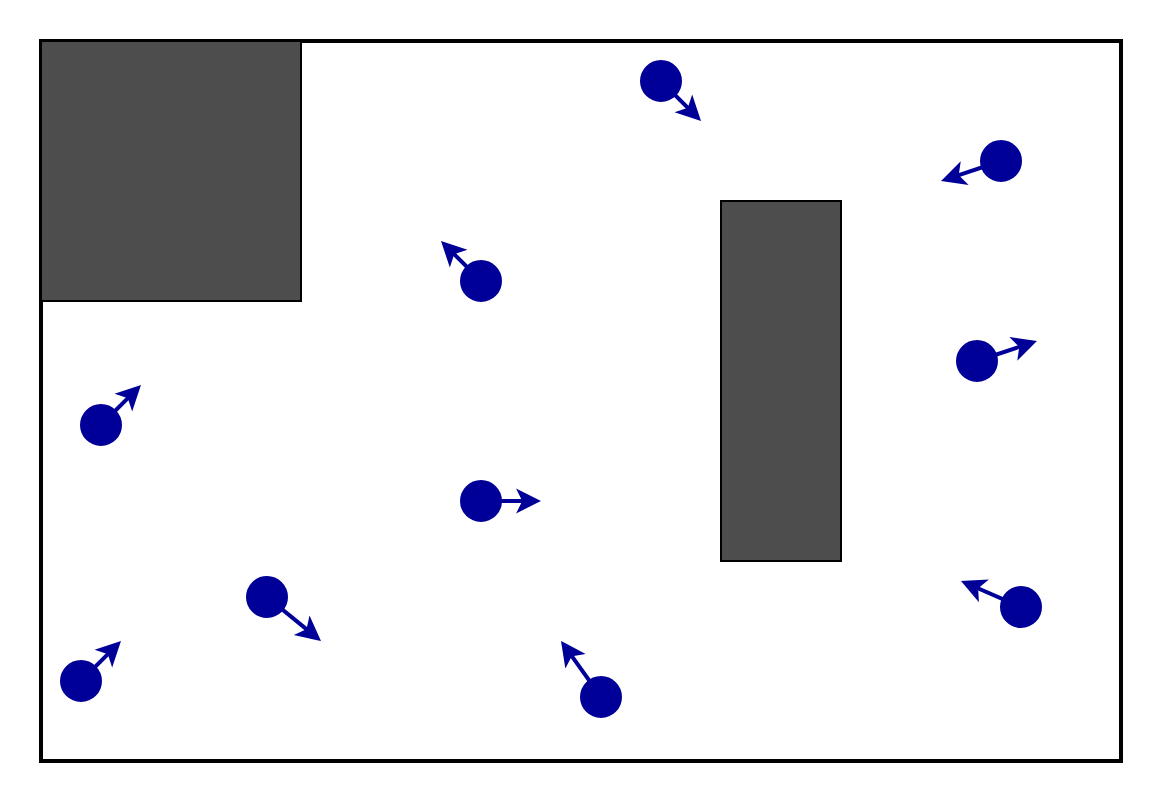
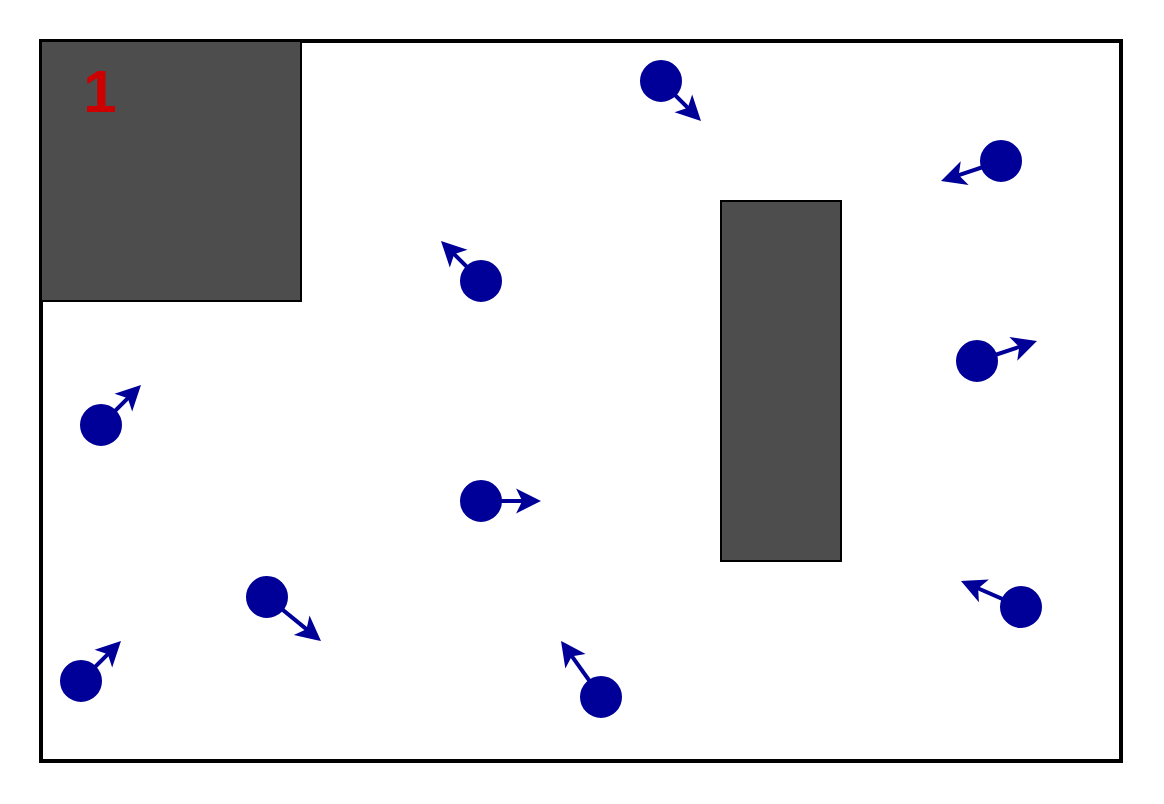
none -> (101, 91)
